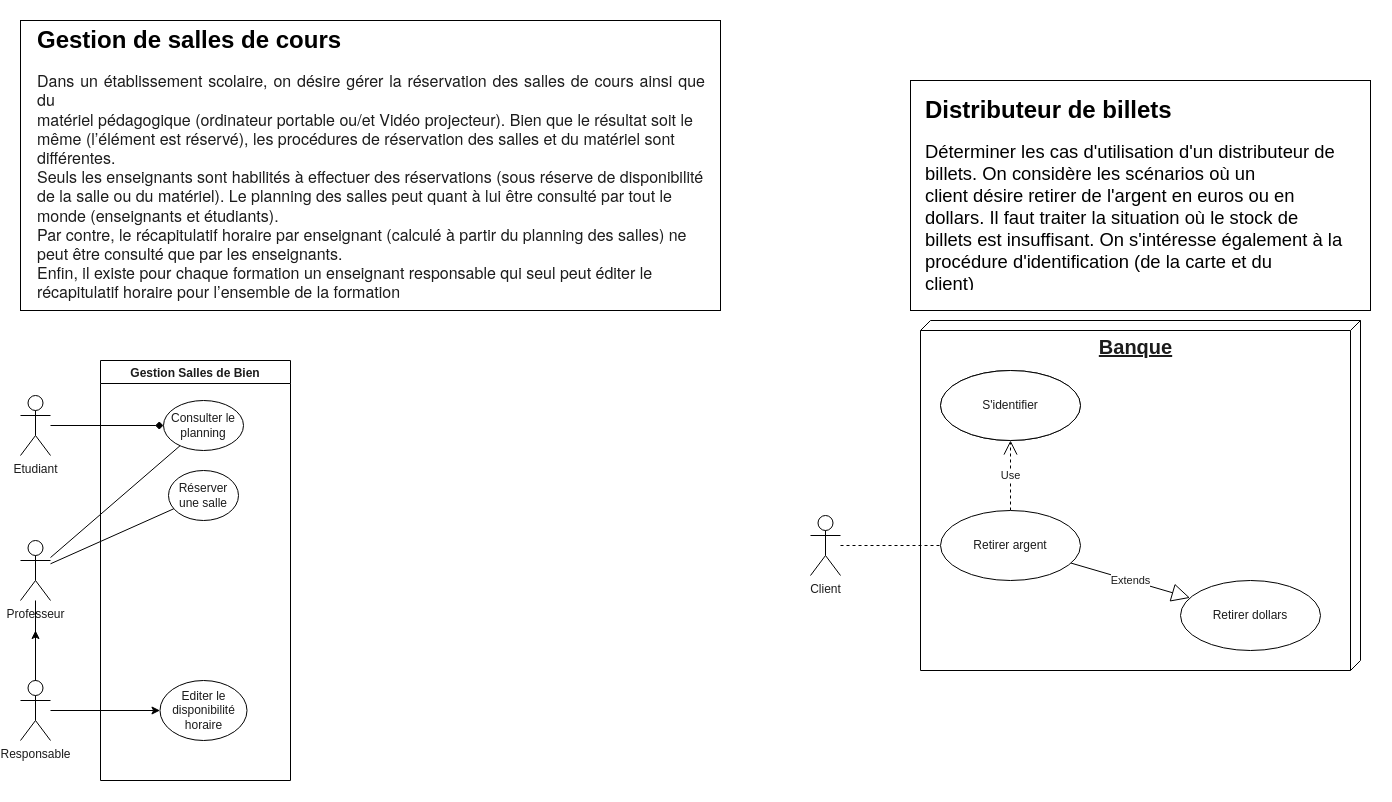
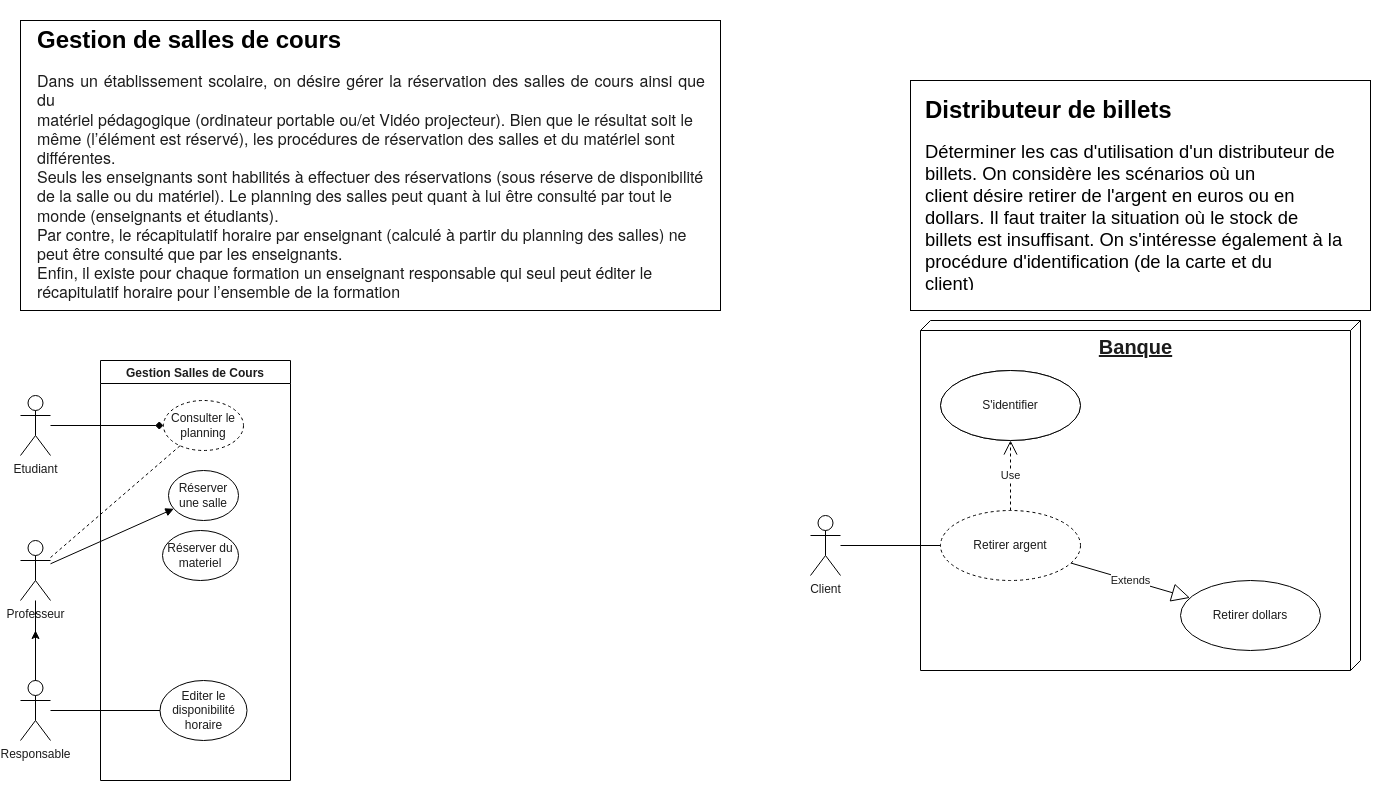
(195, 373) -> (195, 373)
(204, 426) -> (204, 426)
(116, 501) -> (116, 501)
(168, 511) -> (165, 512)
(891, 546) -> (891, 546)
(1011, 546) -> (1011, 546)
none -> (201, 556)
(152, 711) -> (155, 711)
